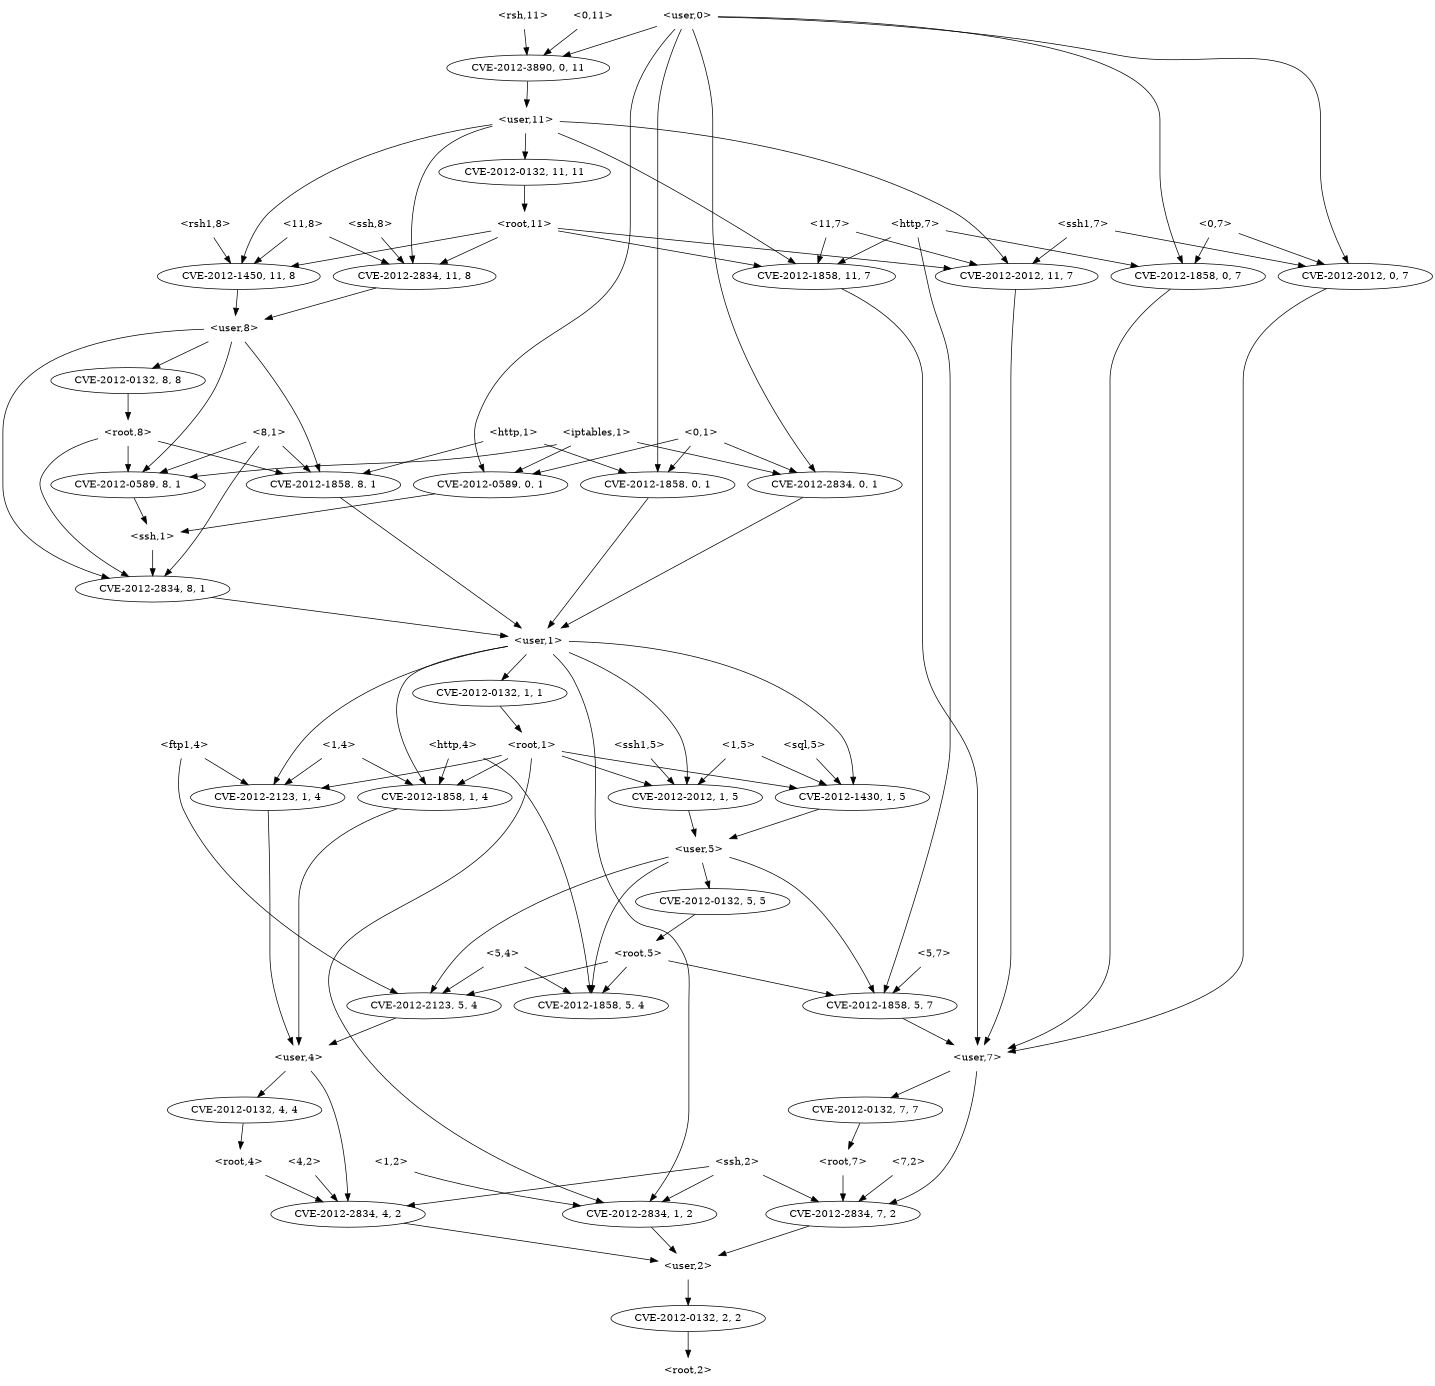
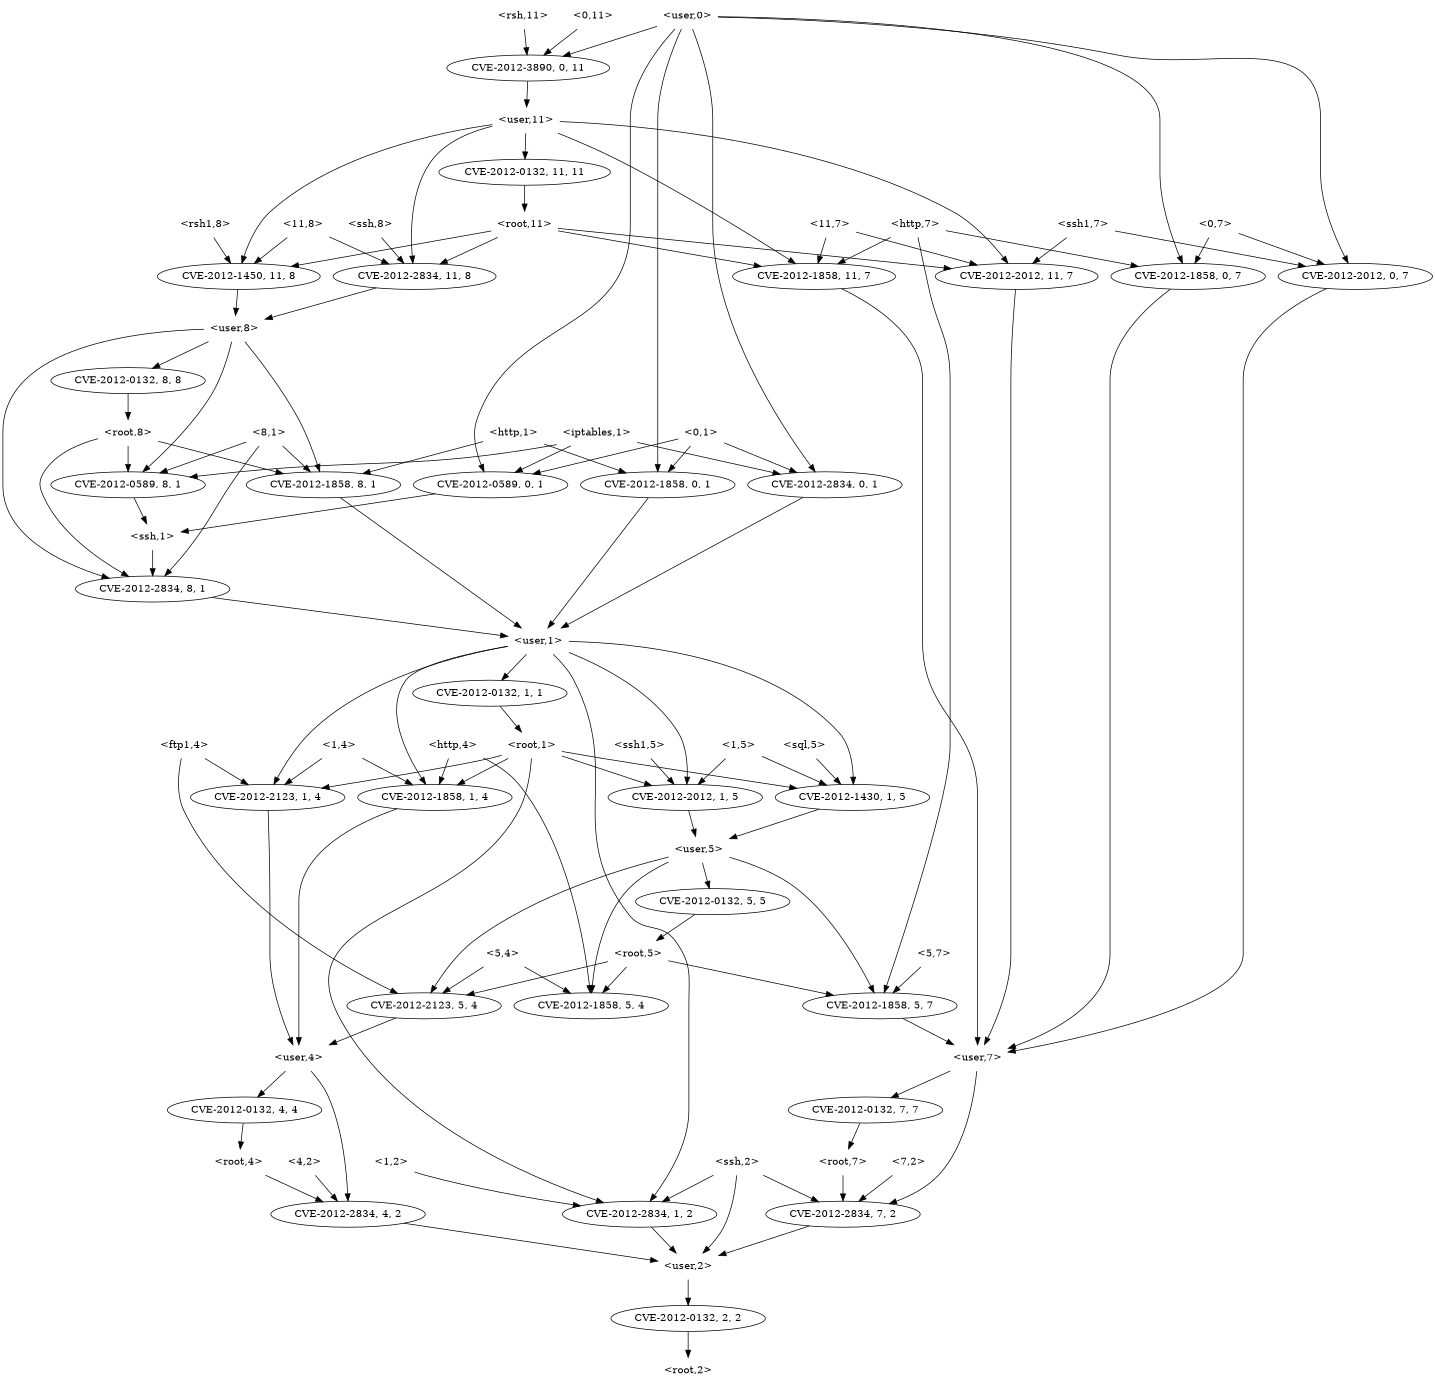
(569, 1185) -> (729, 1214)
